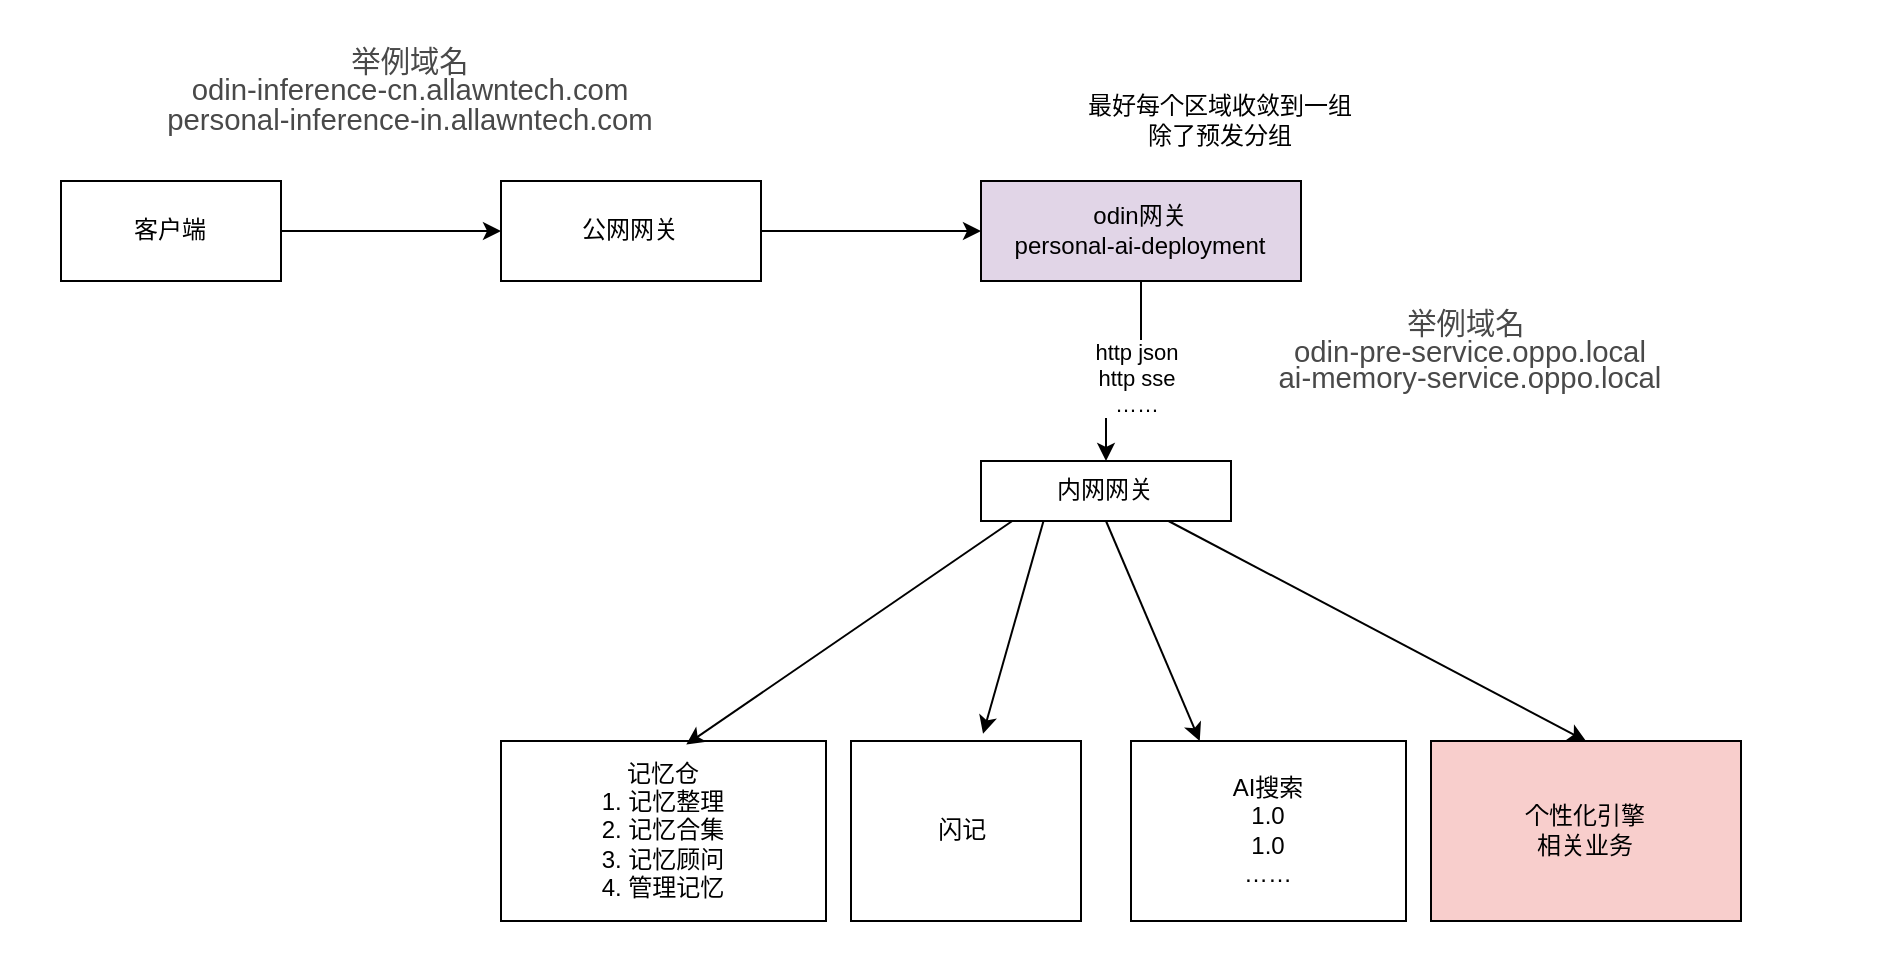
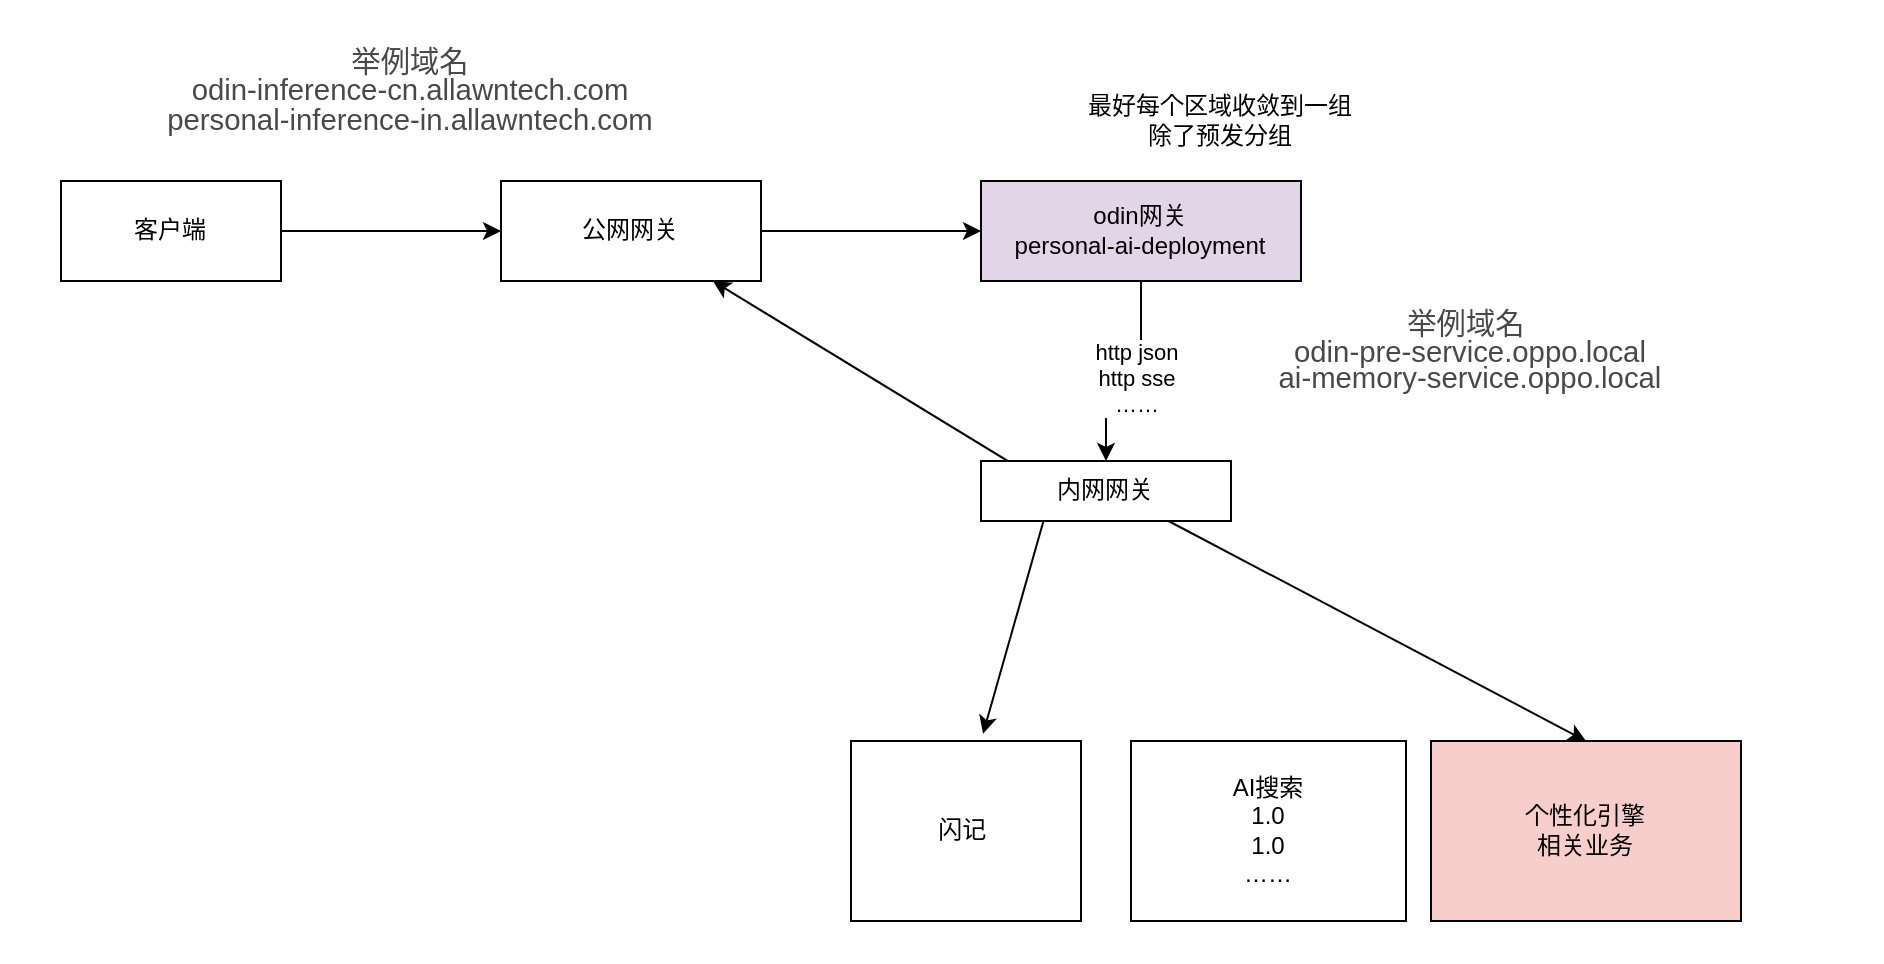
(1150, 625) -> (866, 374)
(855, 629) -> none
(664, 831) -> none
